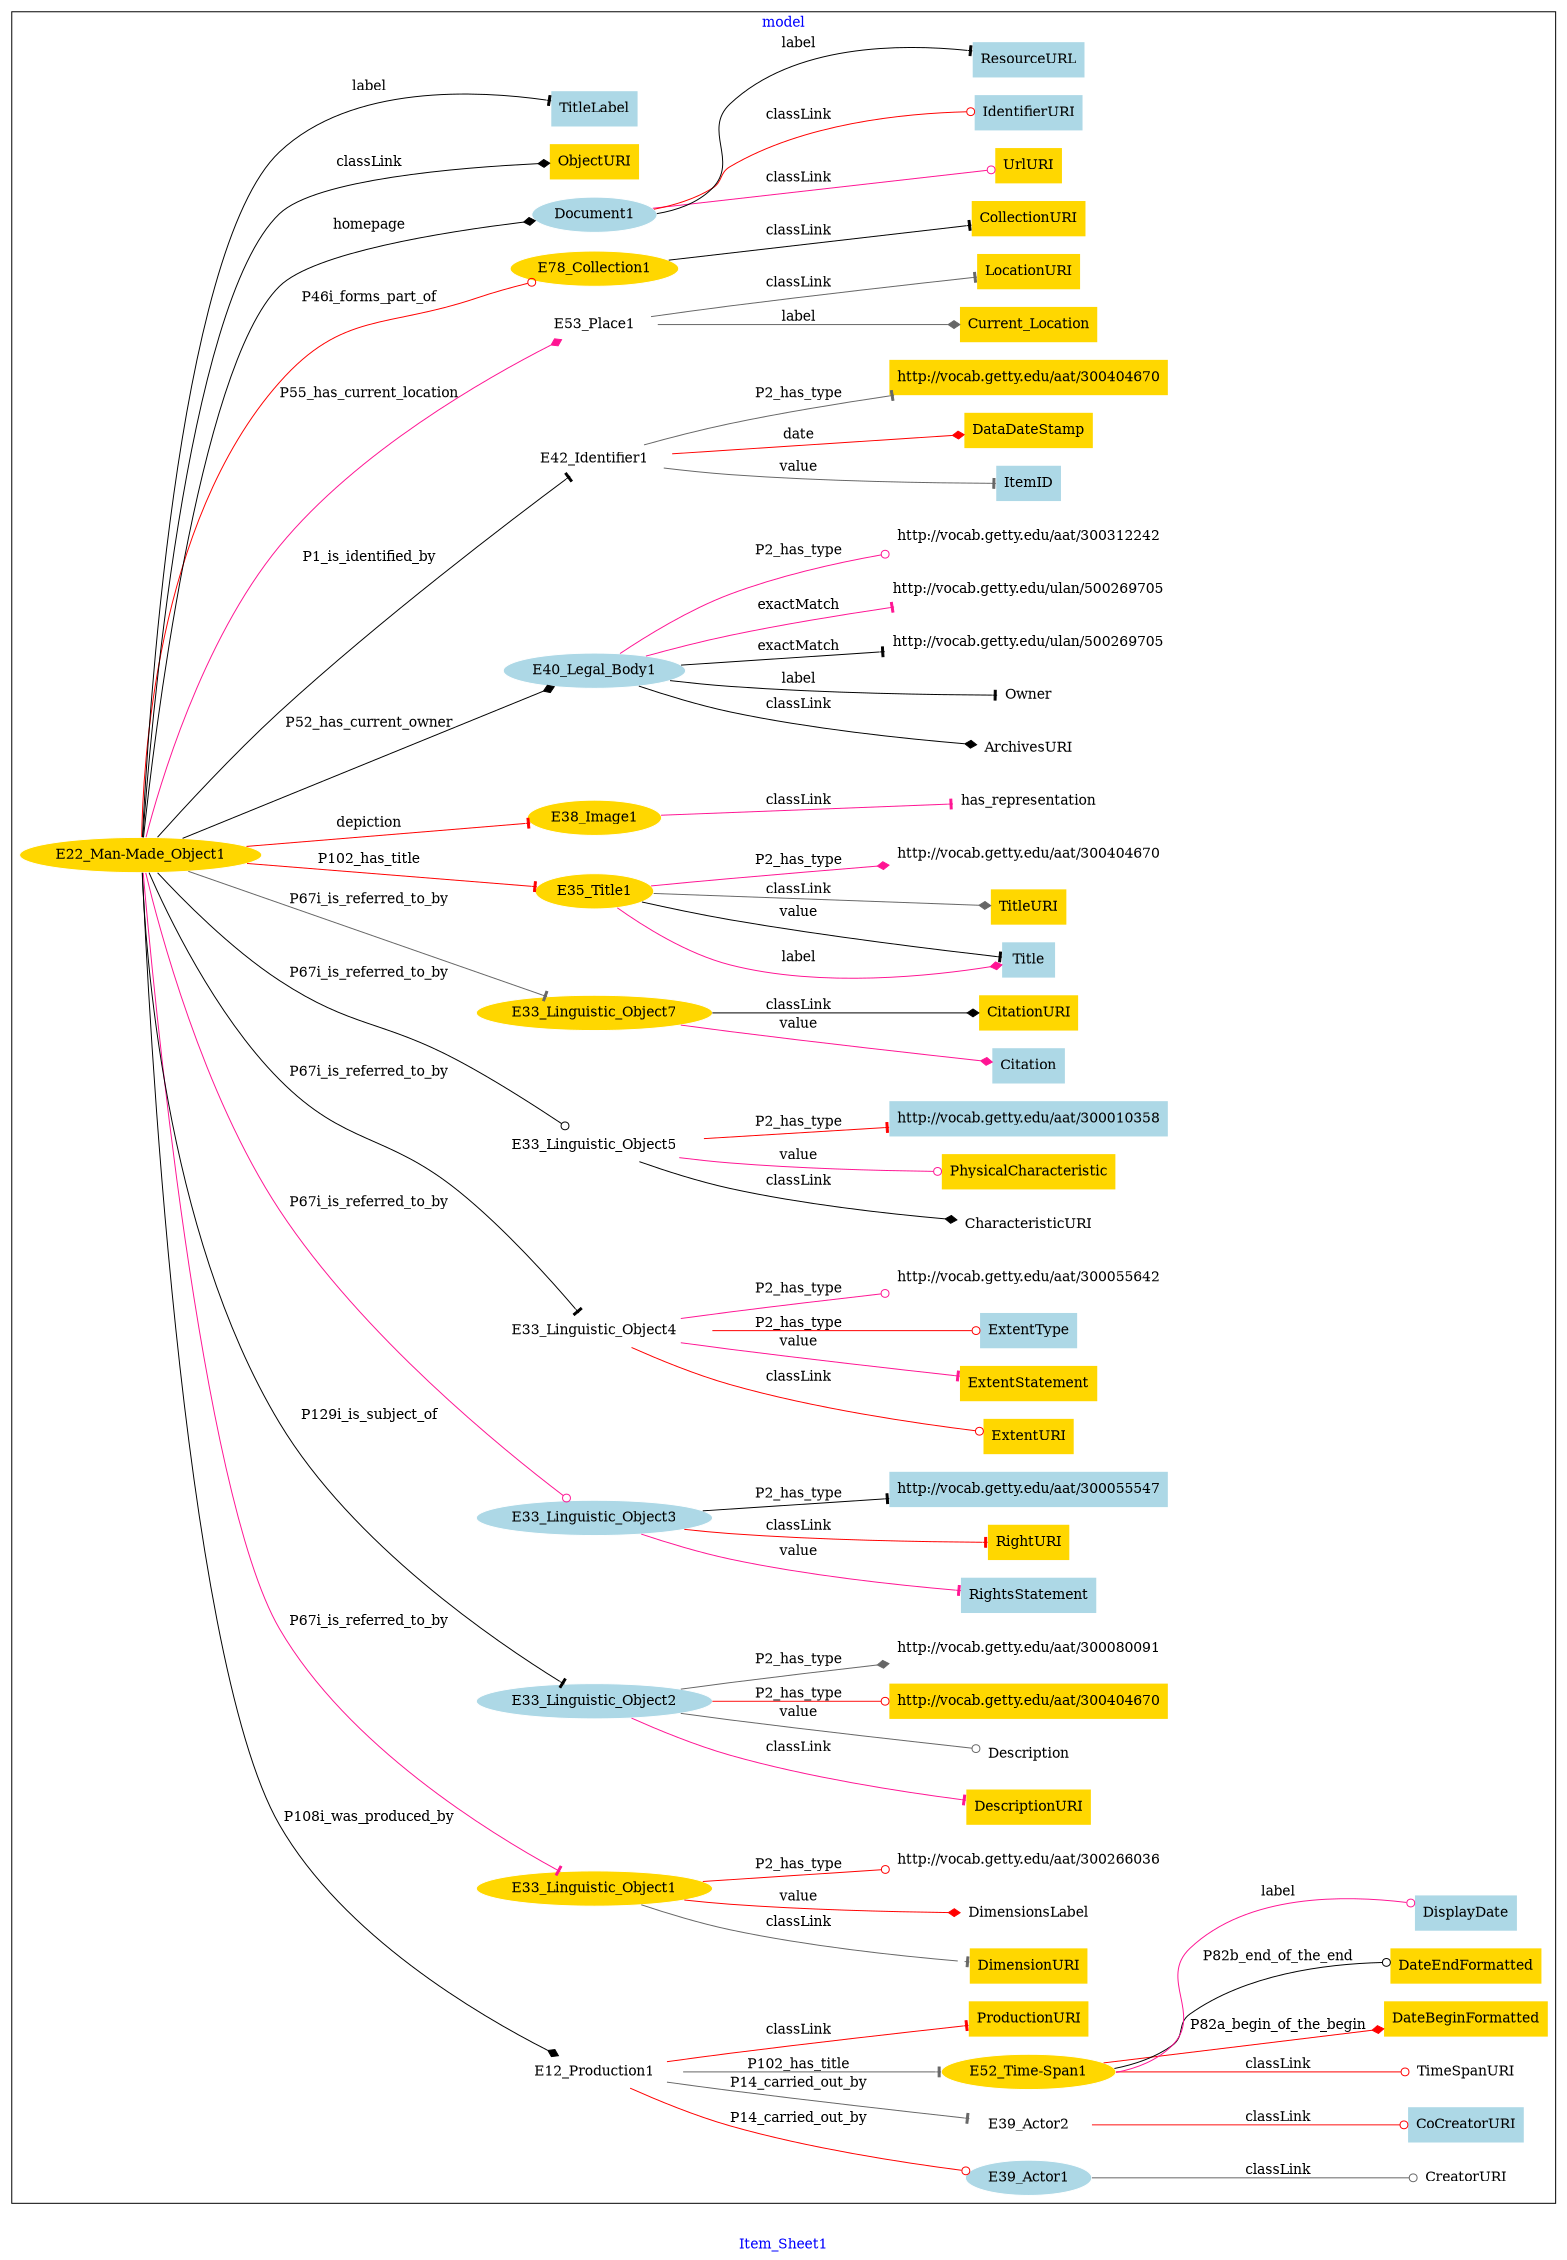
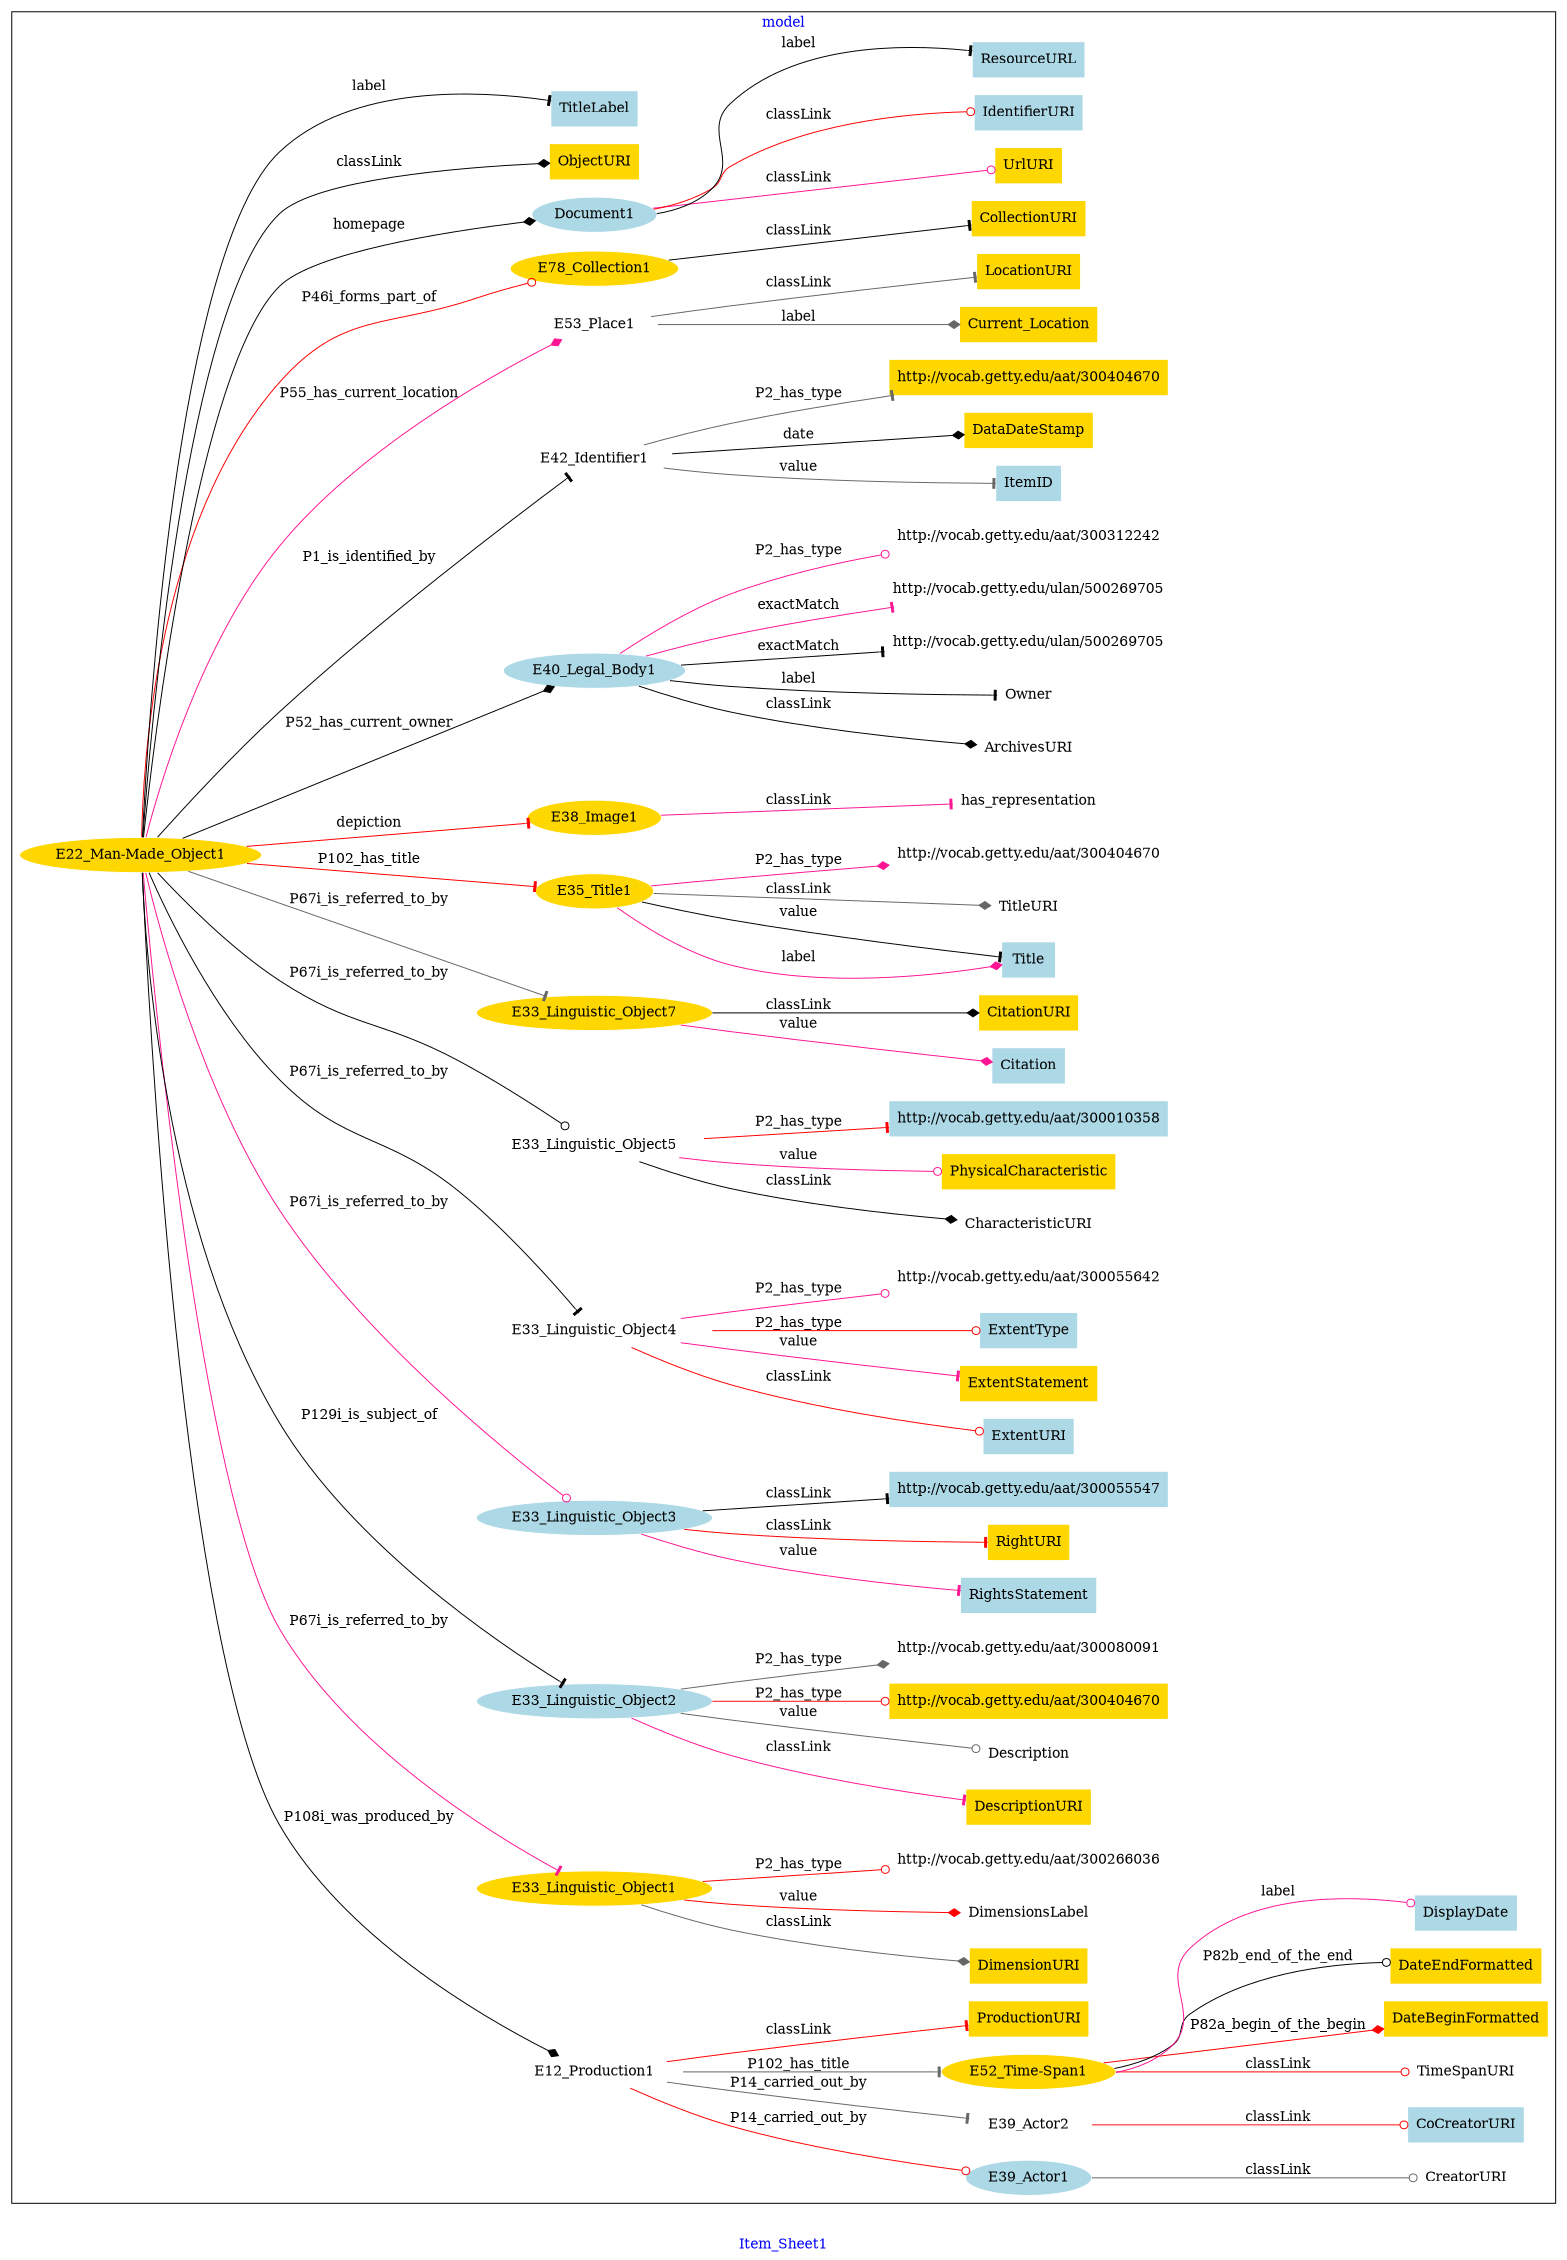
(812, 445) -> (812, 445)
(1029, 907) -> (1029, 907)
(1029, 1437) -> (1029, 1437)
(799, 1494) -> (799, 1494)
(798, 1942) -> (798, 1942)
